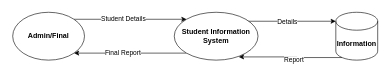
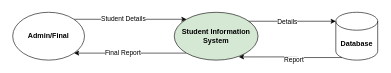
(216, 36) -> (216, 36)
(357, 44) -> (357, 44)
